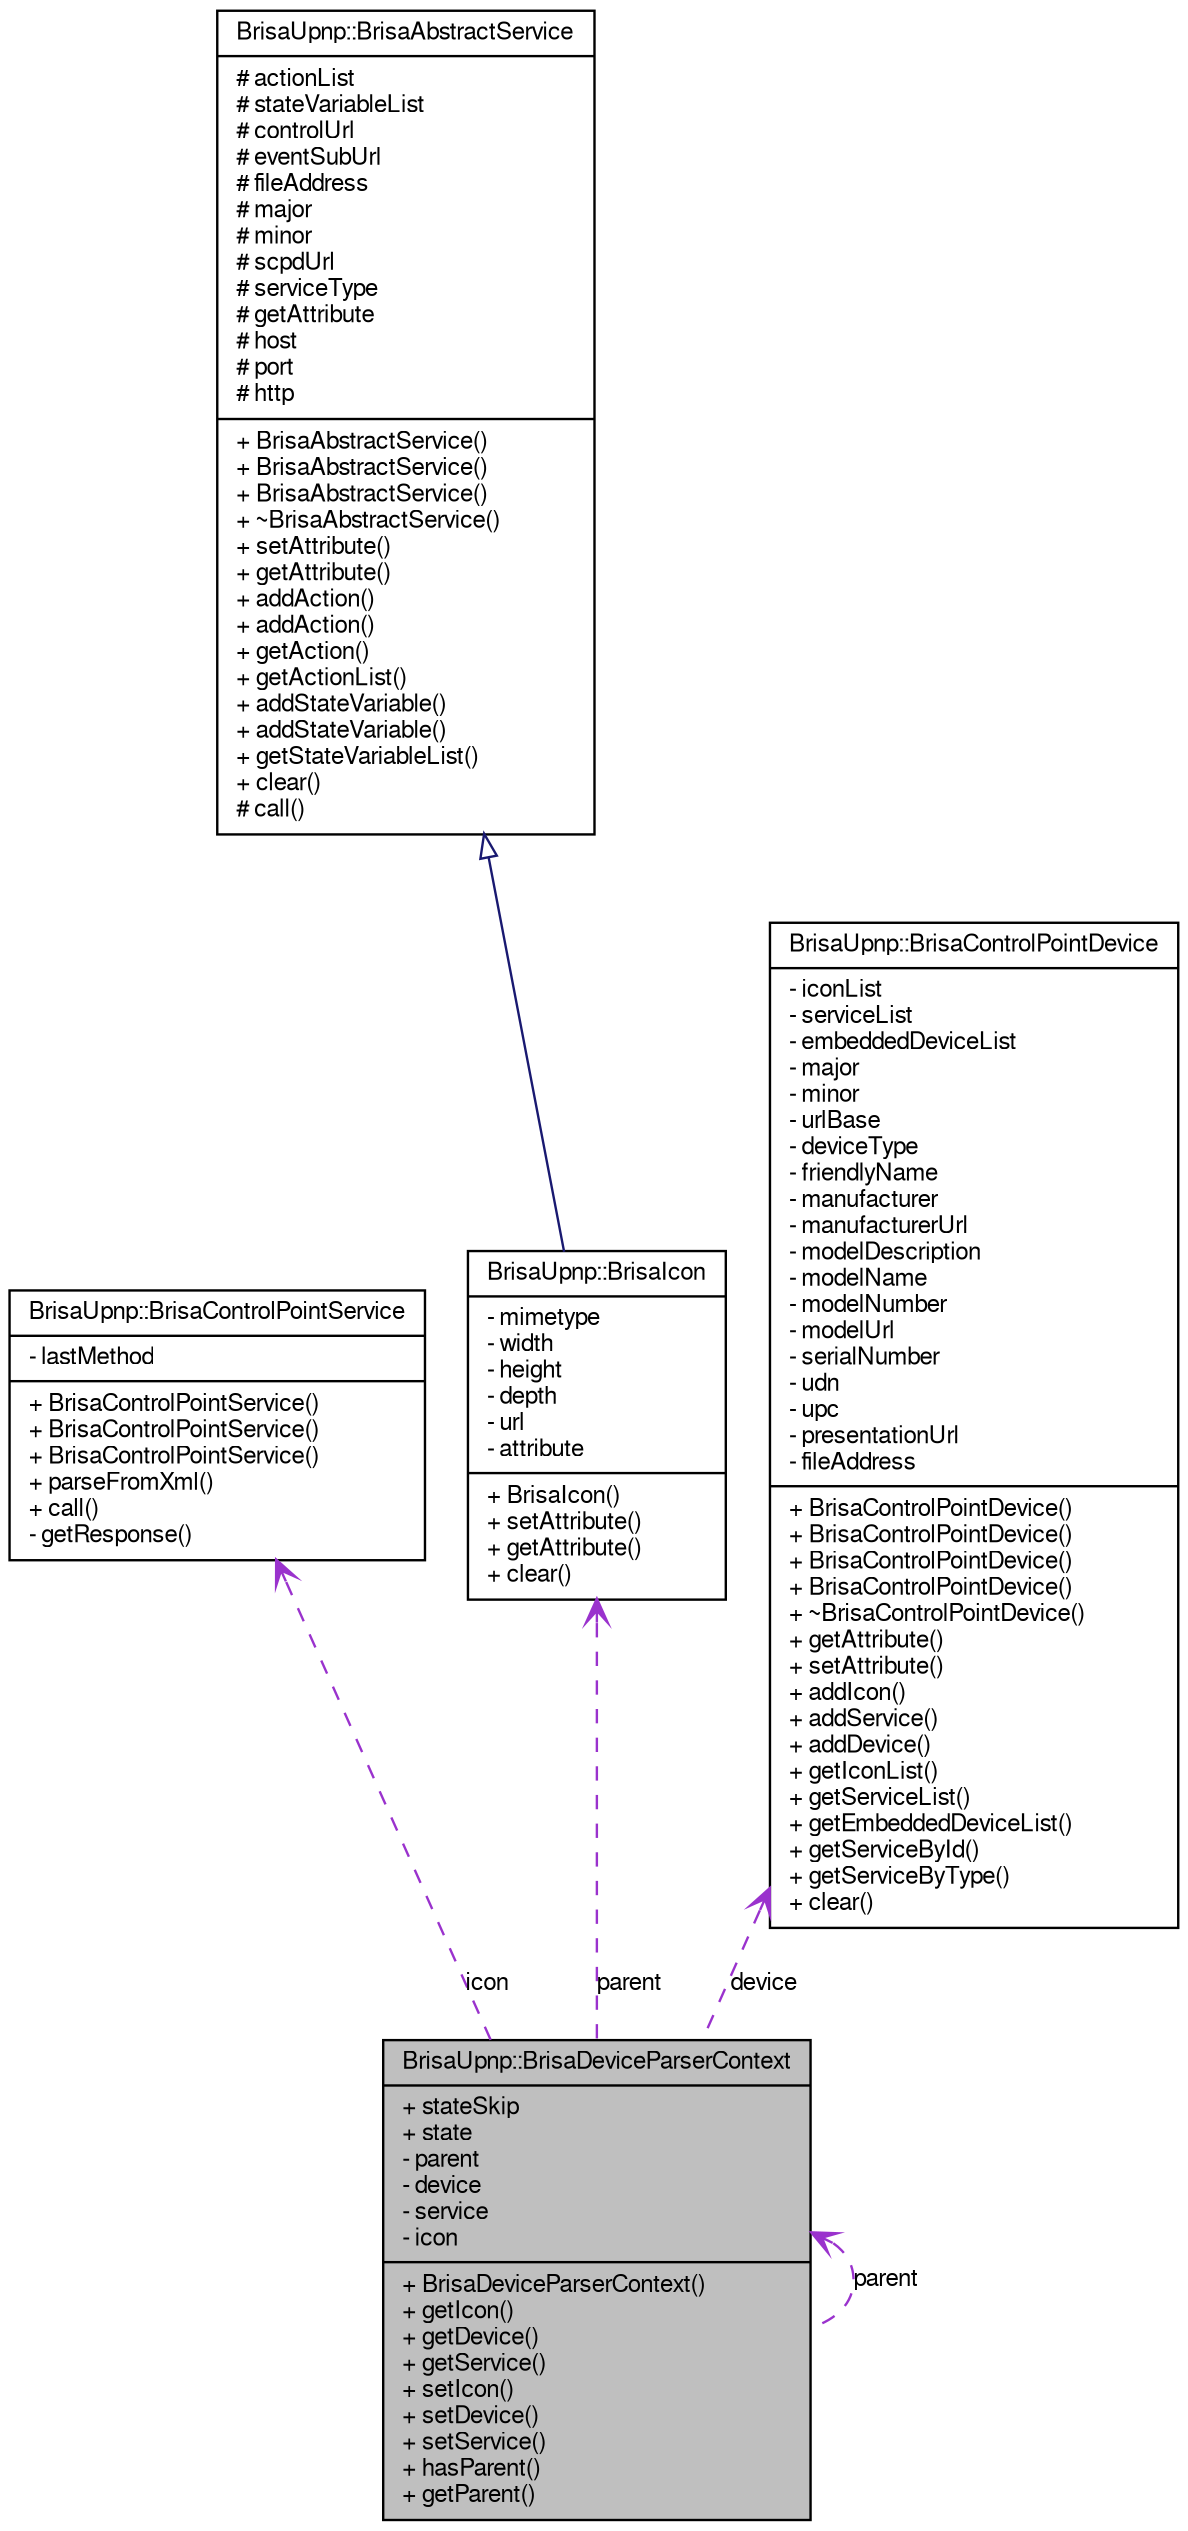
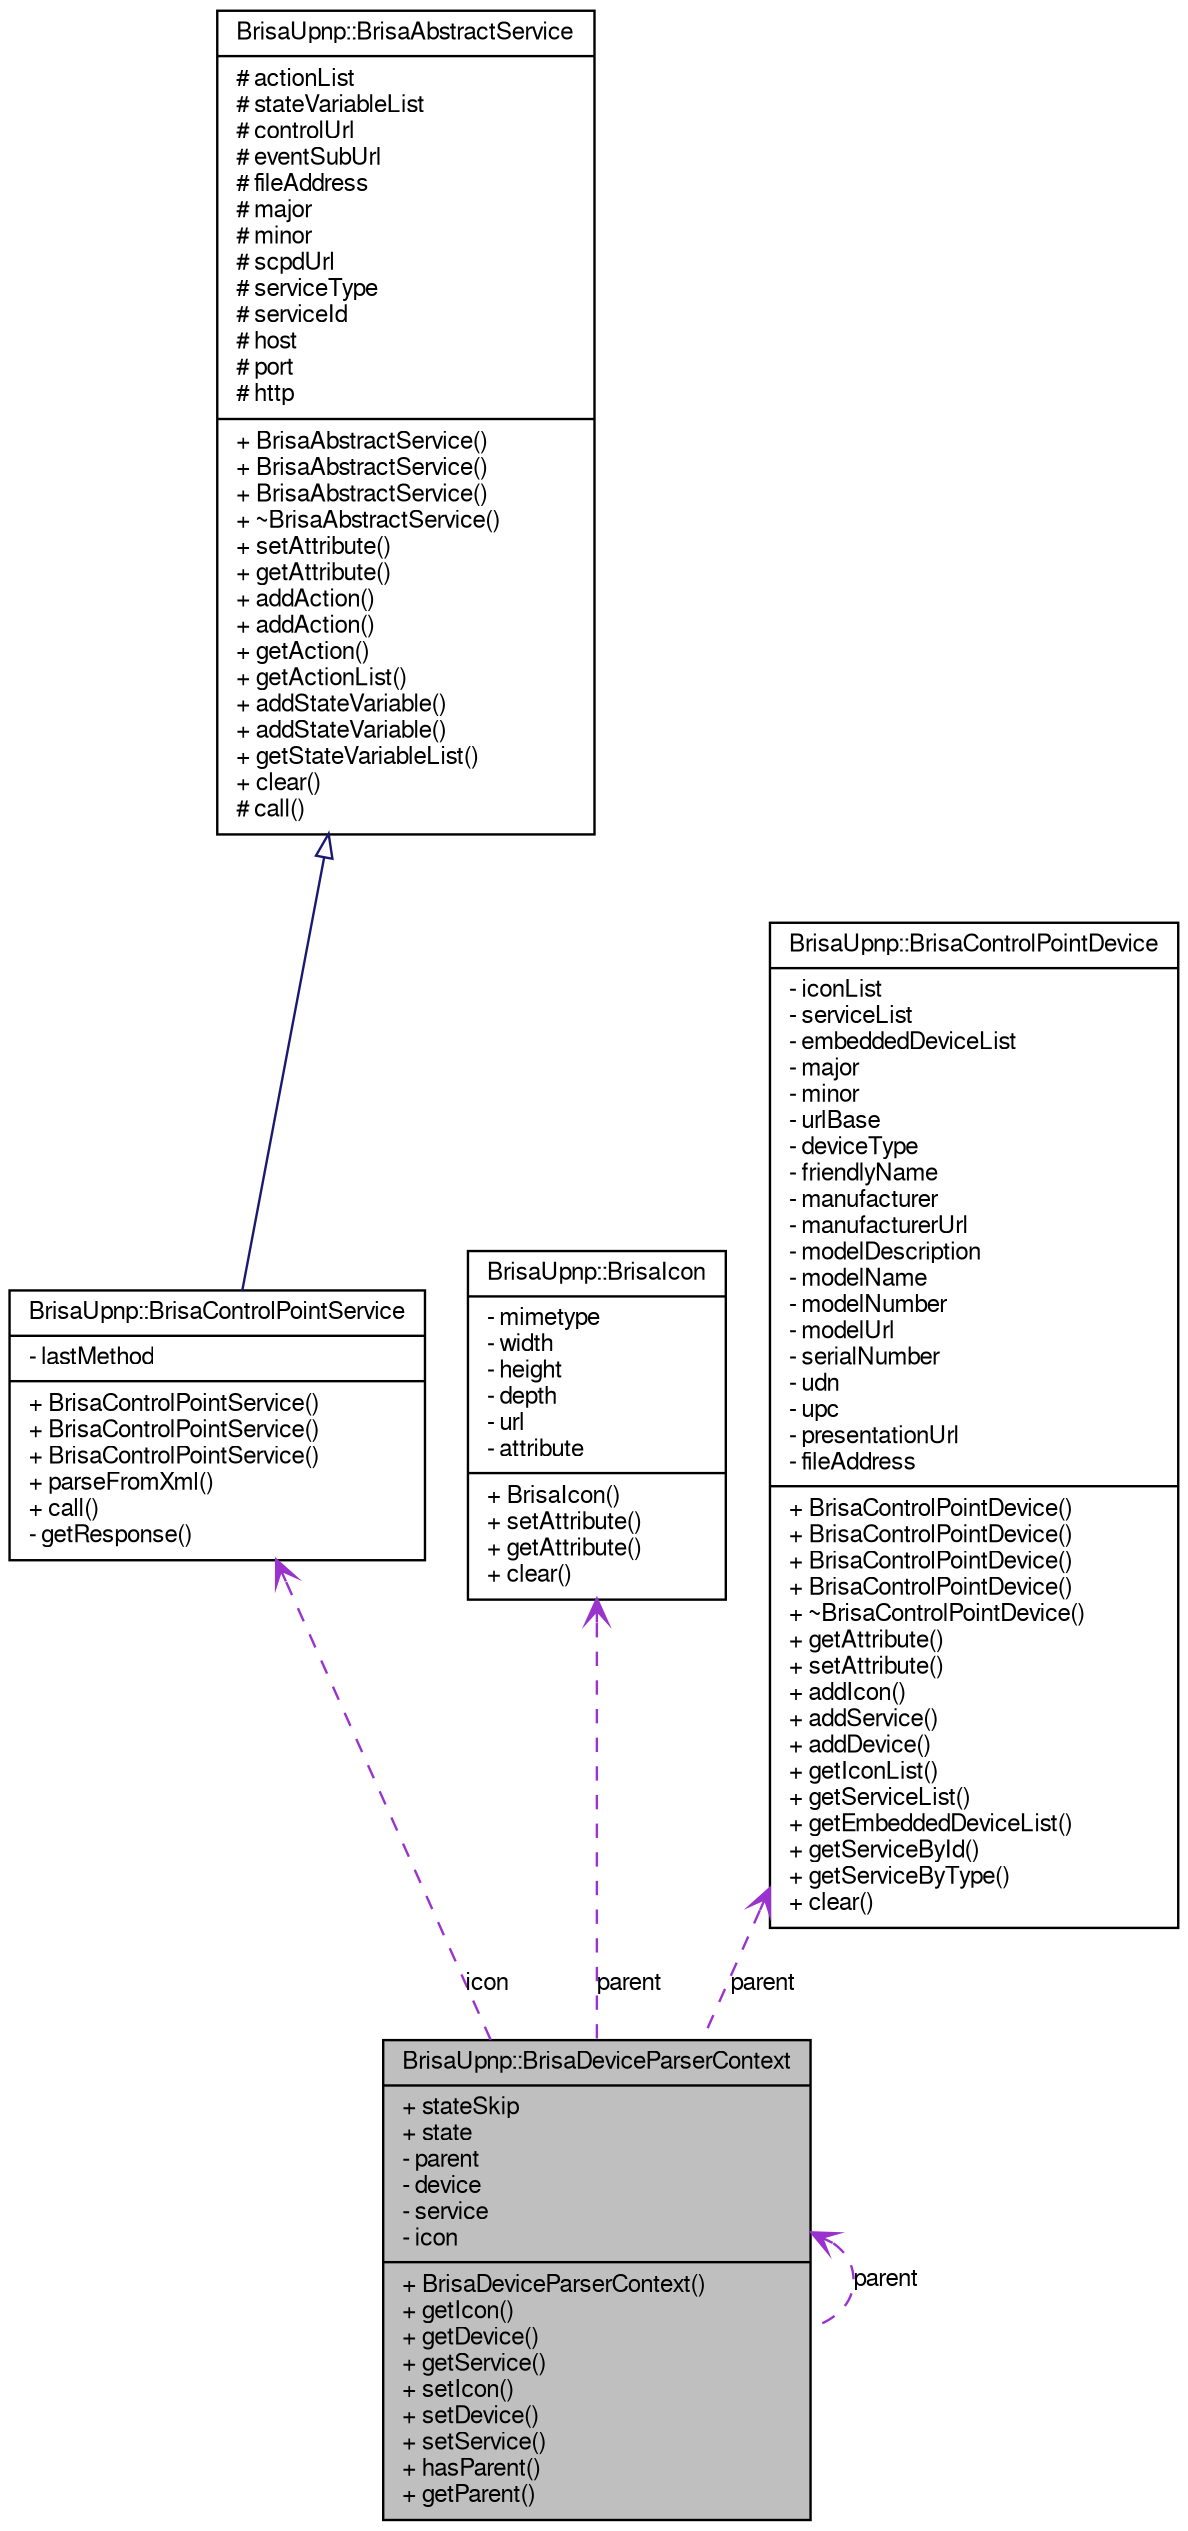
(306, 315) -> (292, 315)
(526, 1055) -> (283, 1075)
(764, 1984) -> (764, 1984)
